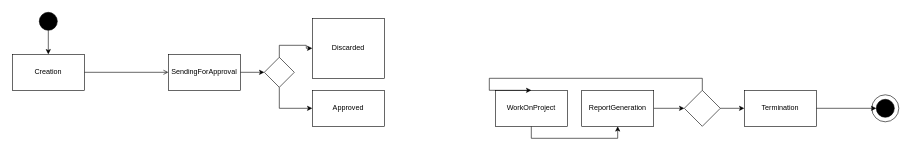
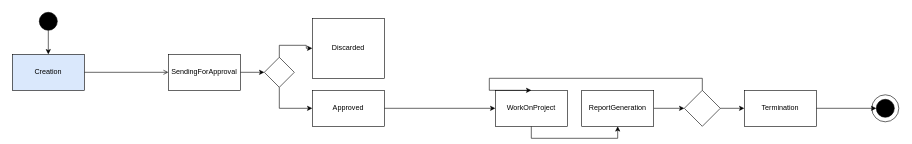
(48, 72) -> (48, 72)
none -> (489, 108)
